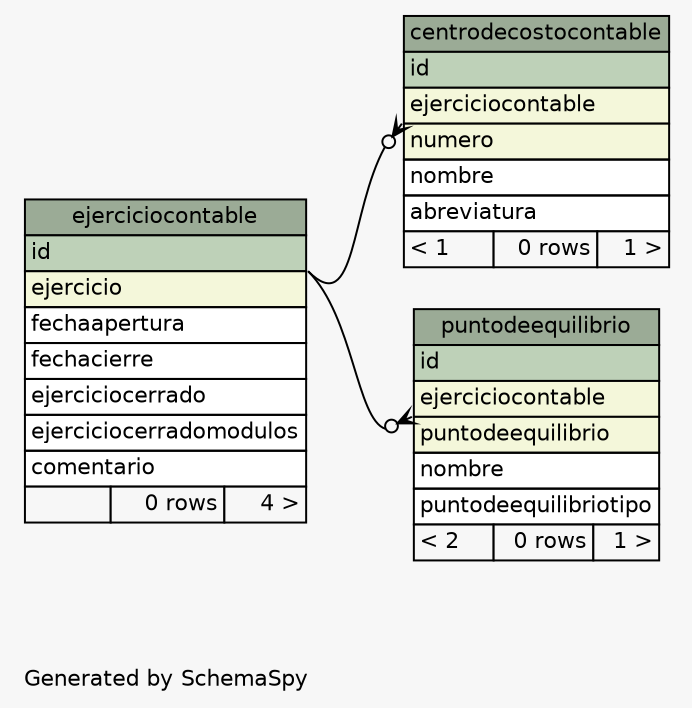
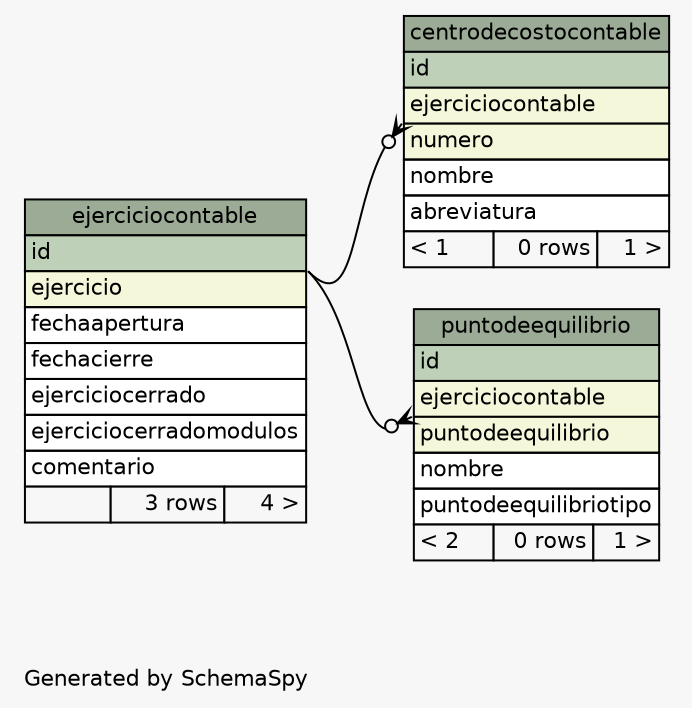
(181, 504) -> (181, 504)
